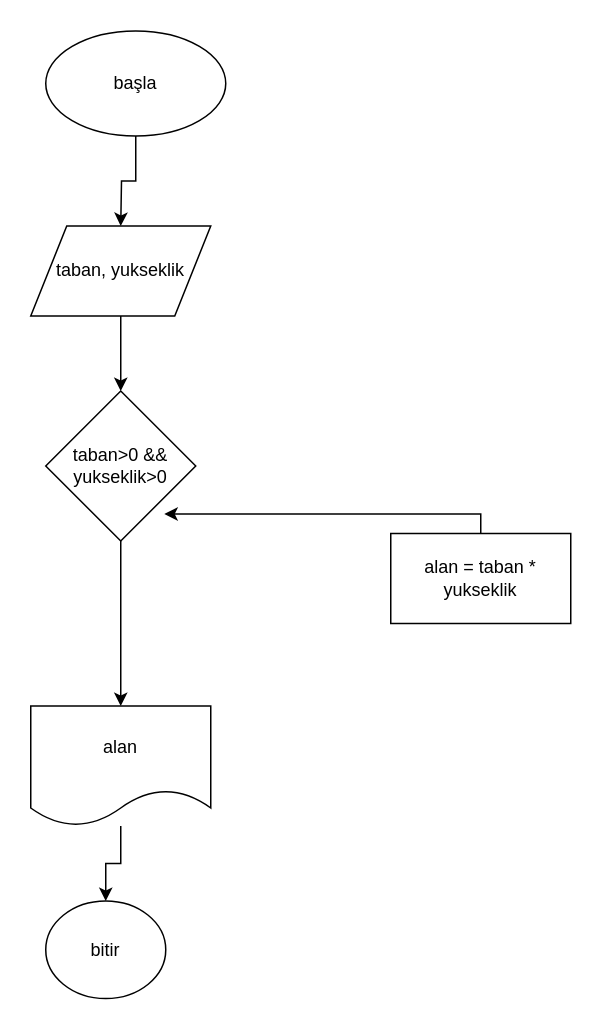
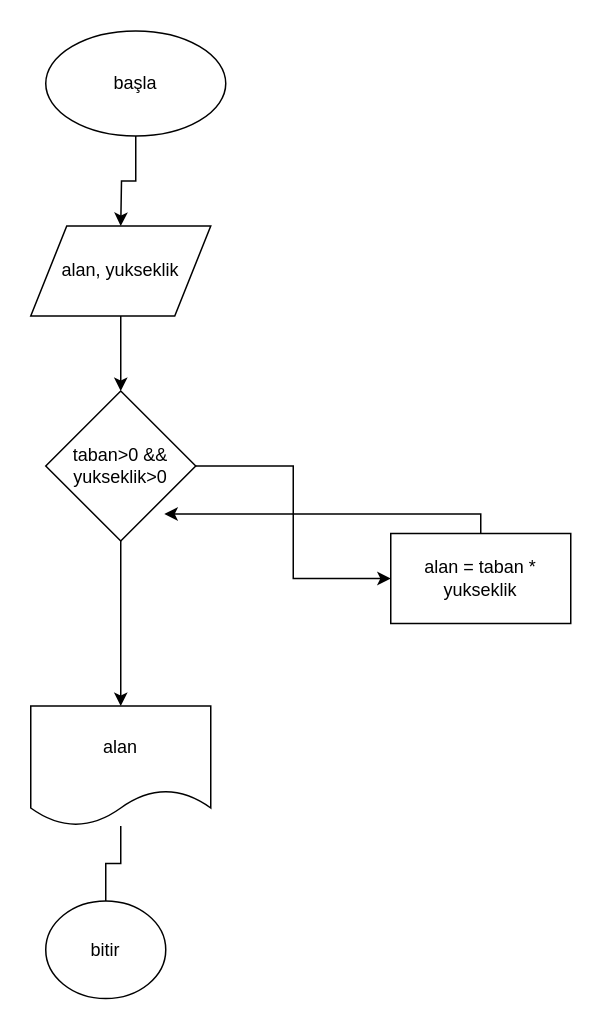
(121, 271) -> (121, 271)
none -> (293, 517)
(106, 889) -> (106, 893)
